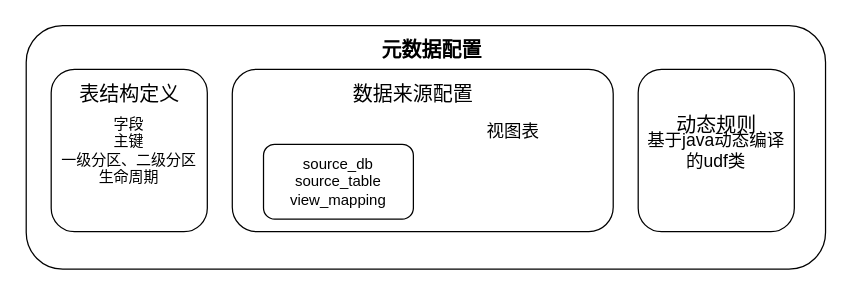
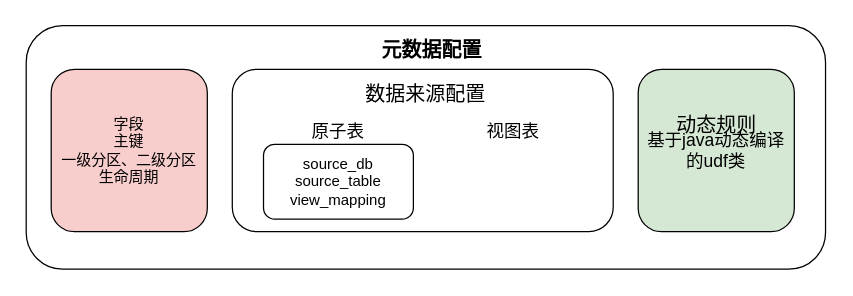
(129, 94) -> none
(413, 94) -> (426, 94)
none -> (338, 132)
(129, 151) -> (129, 151)
(716, 151) -> (716, 151)
